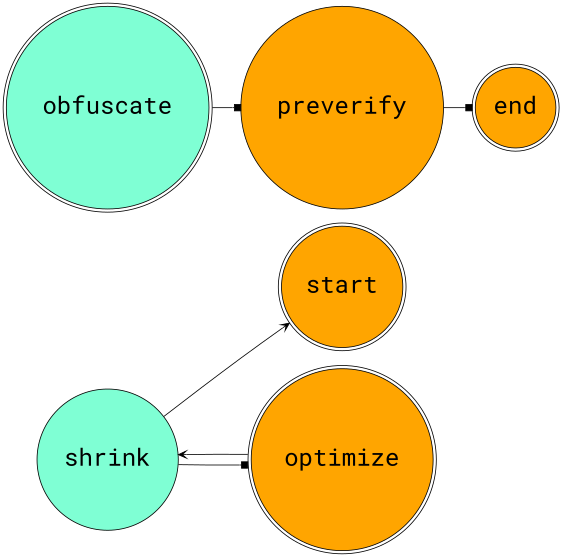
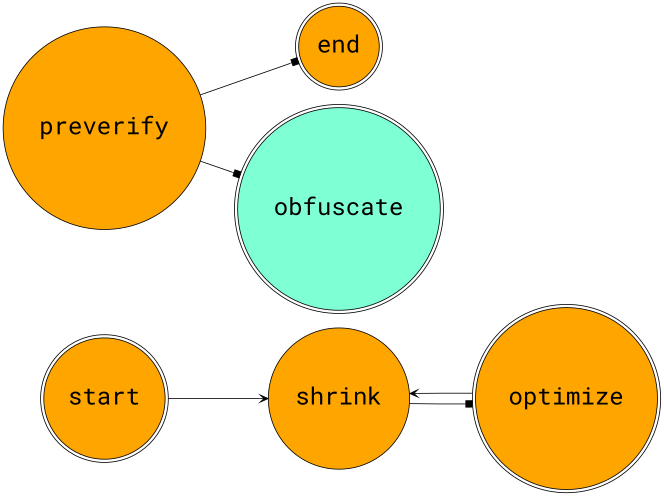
(222, 108) -> (216, 167)
(223, 371) -> (214, 399)
(108, 460) -> (339, 399)
